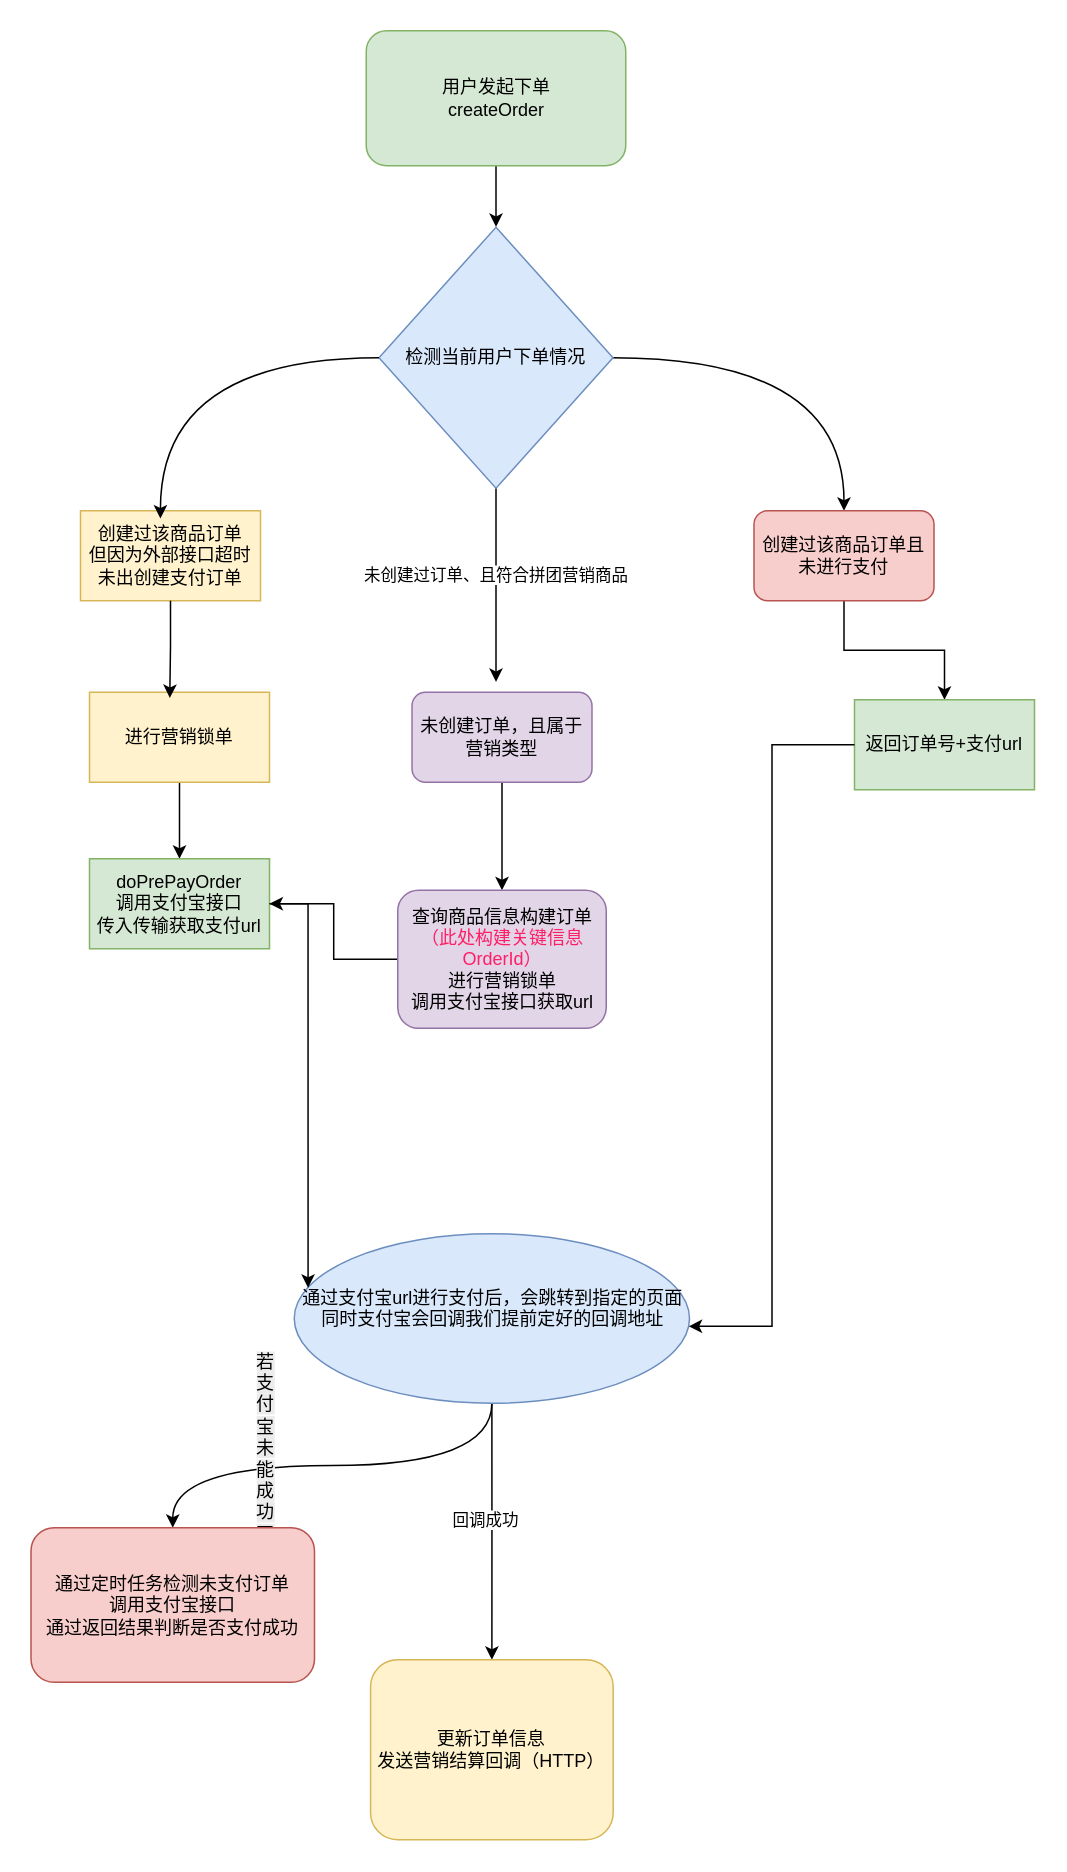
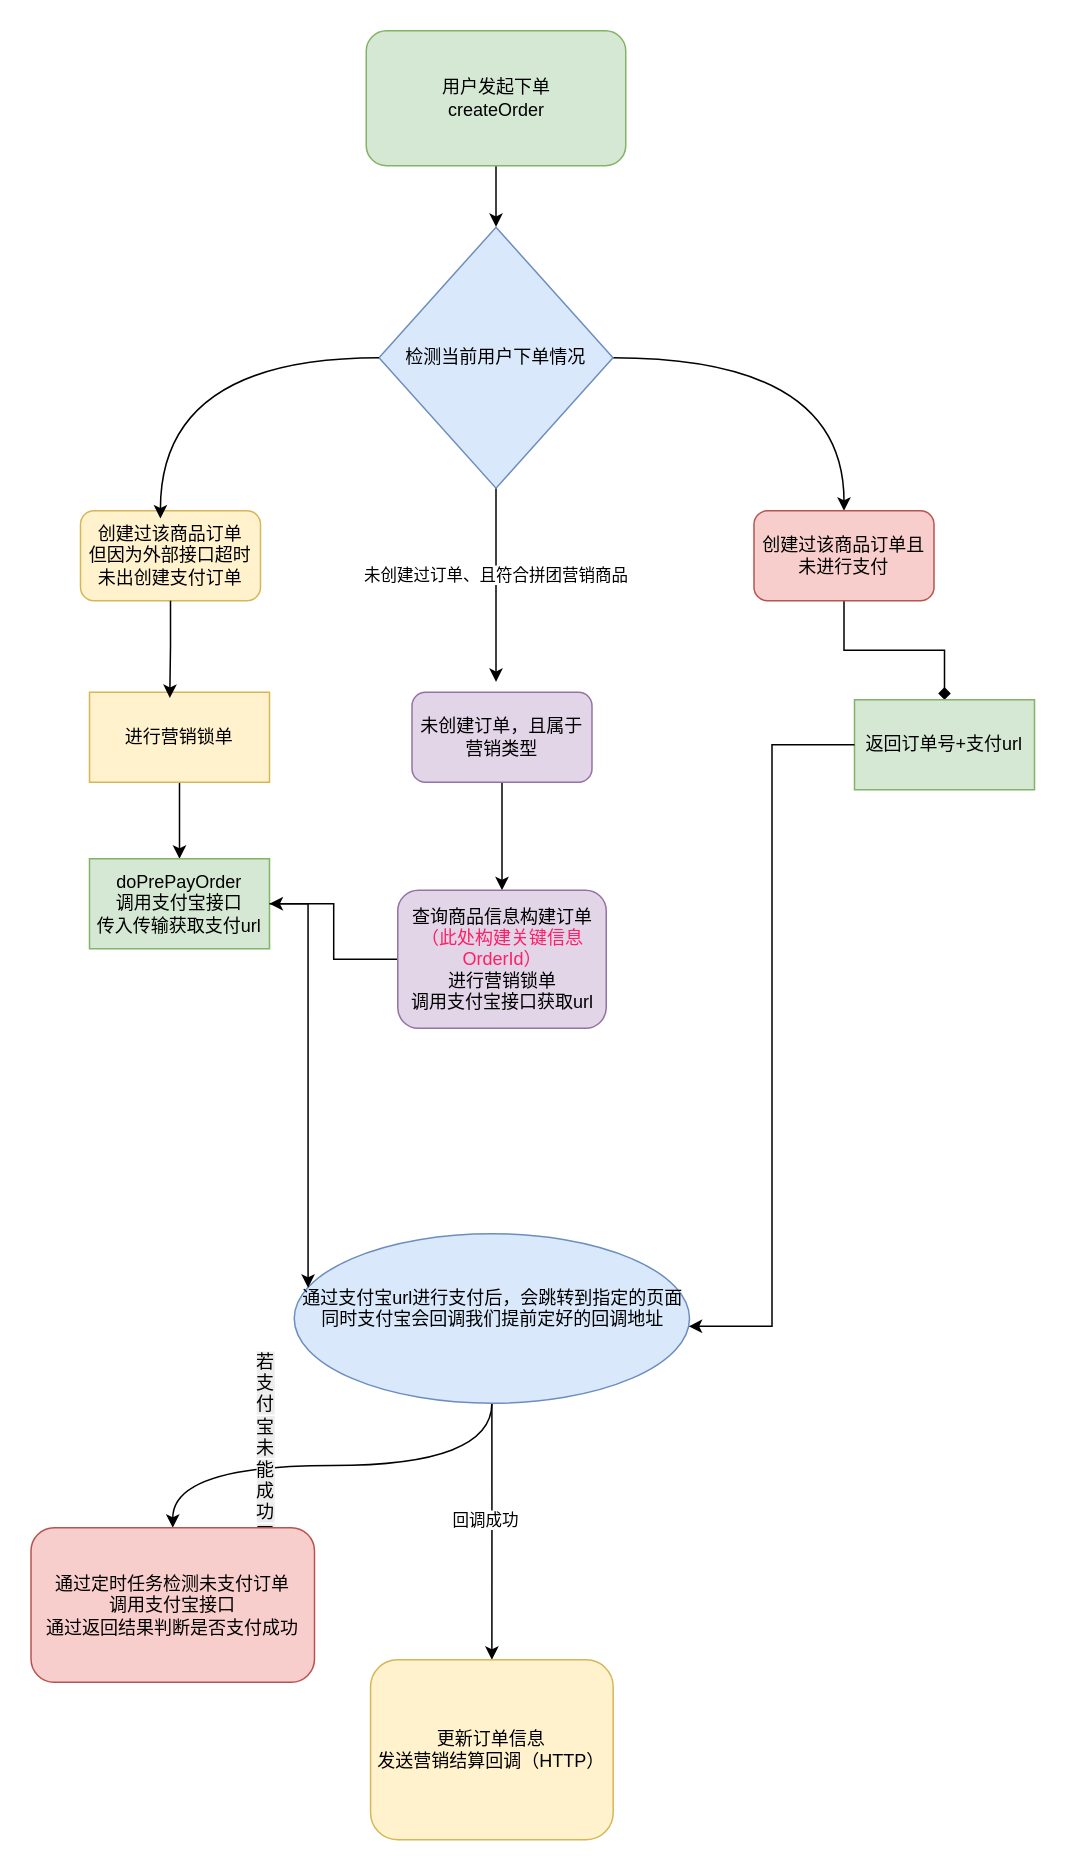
(170, 556) -> (170, 556)
(944, 688) -> (944, 687)
